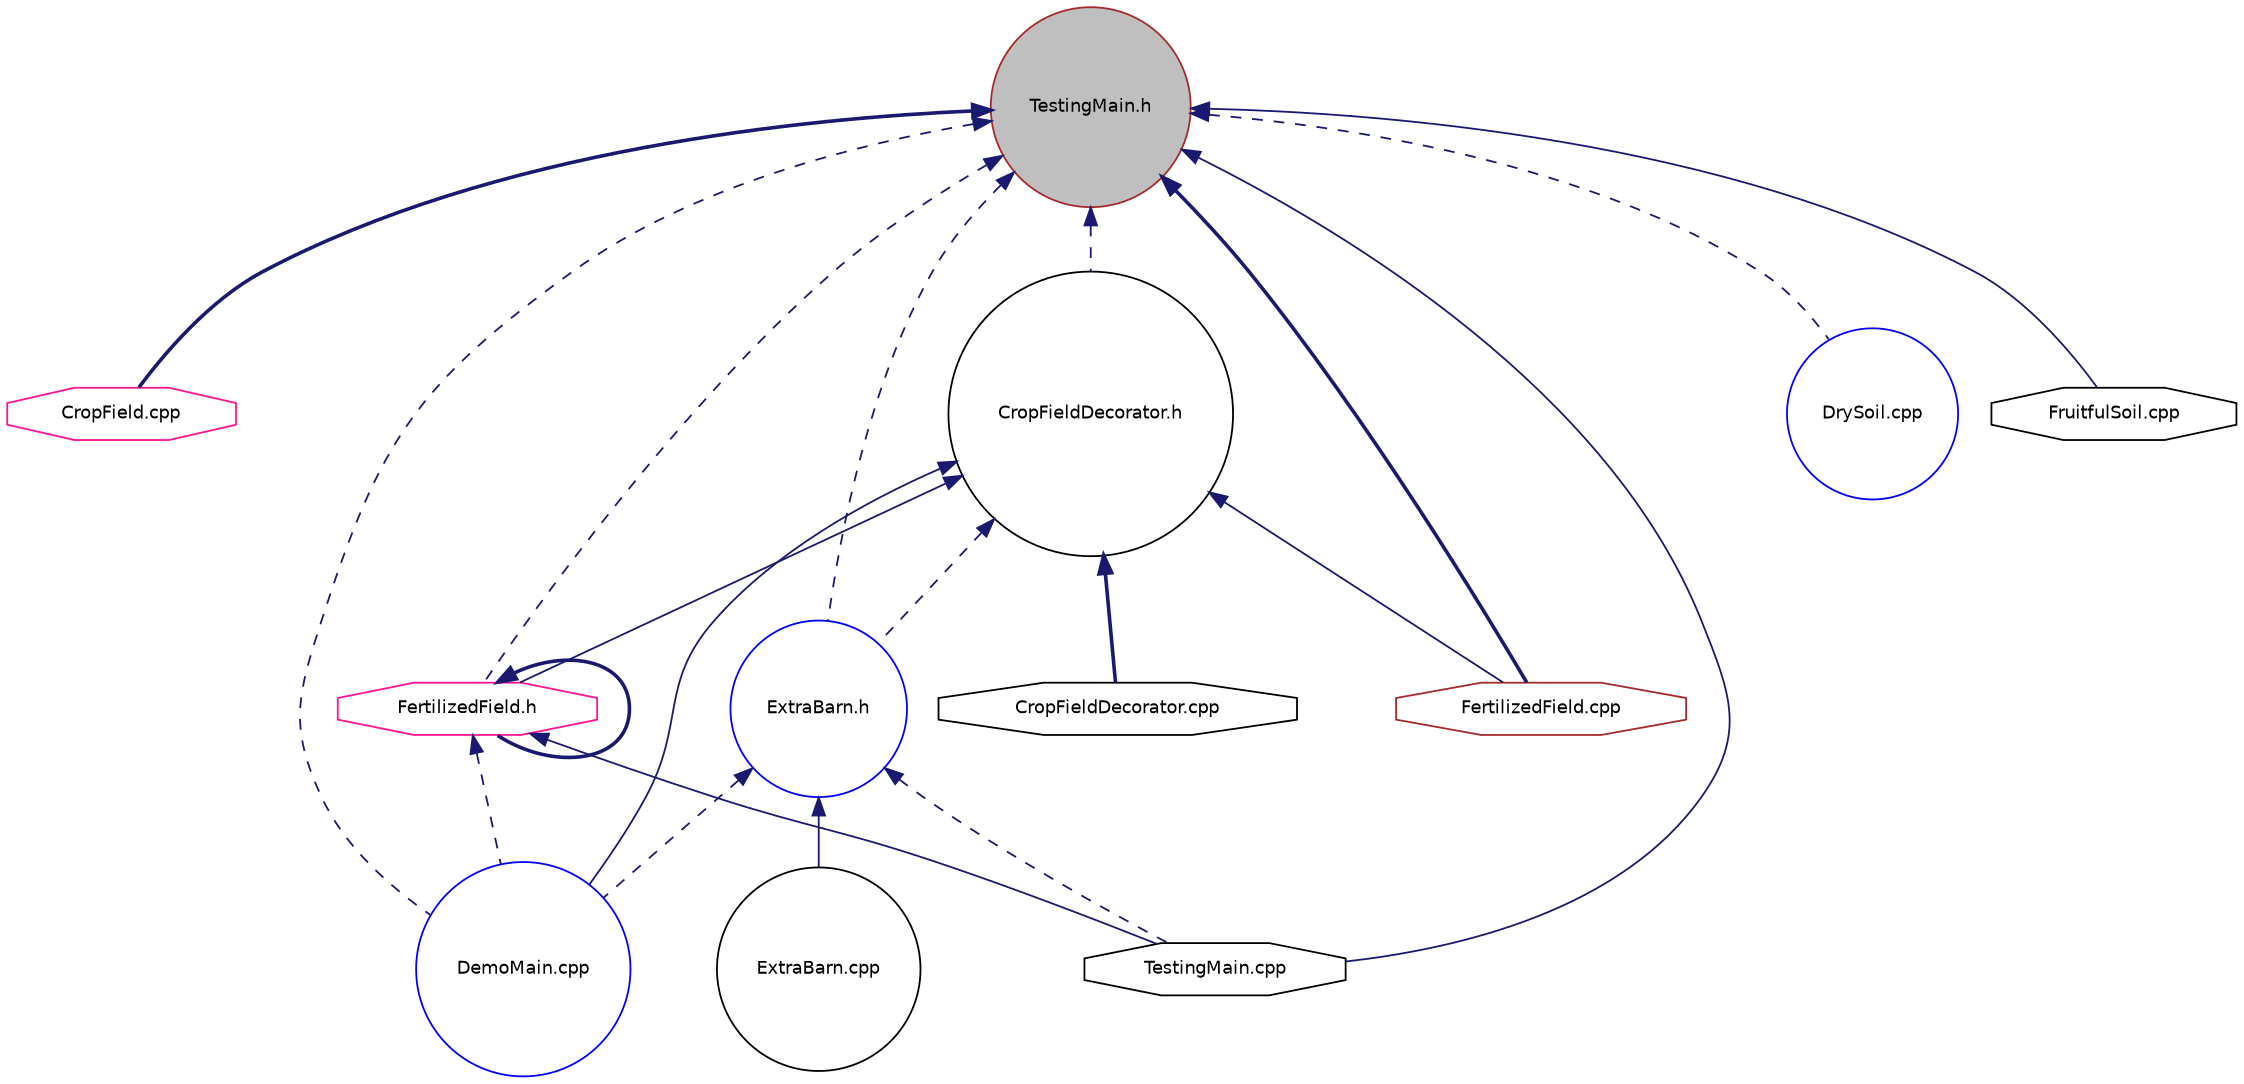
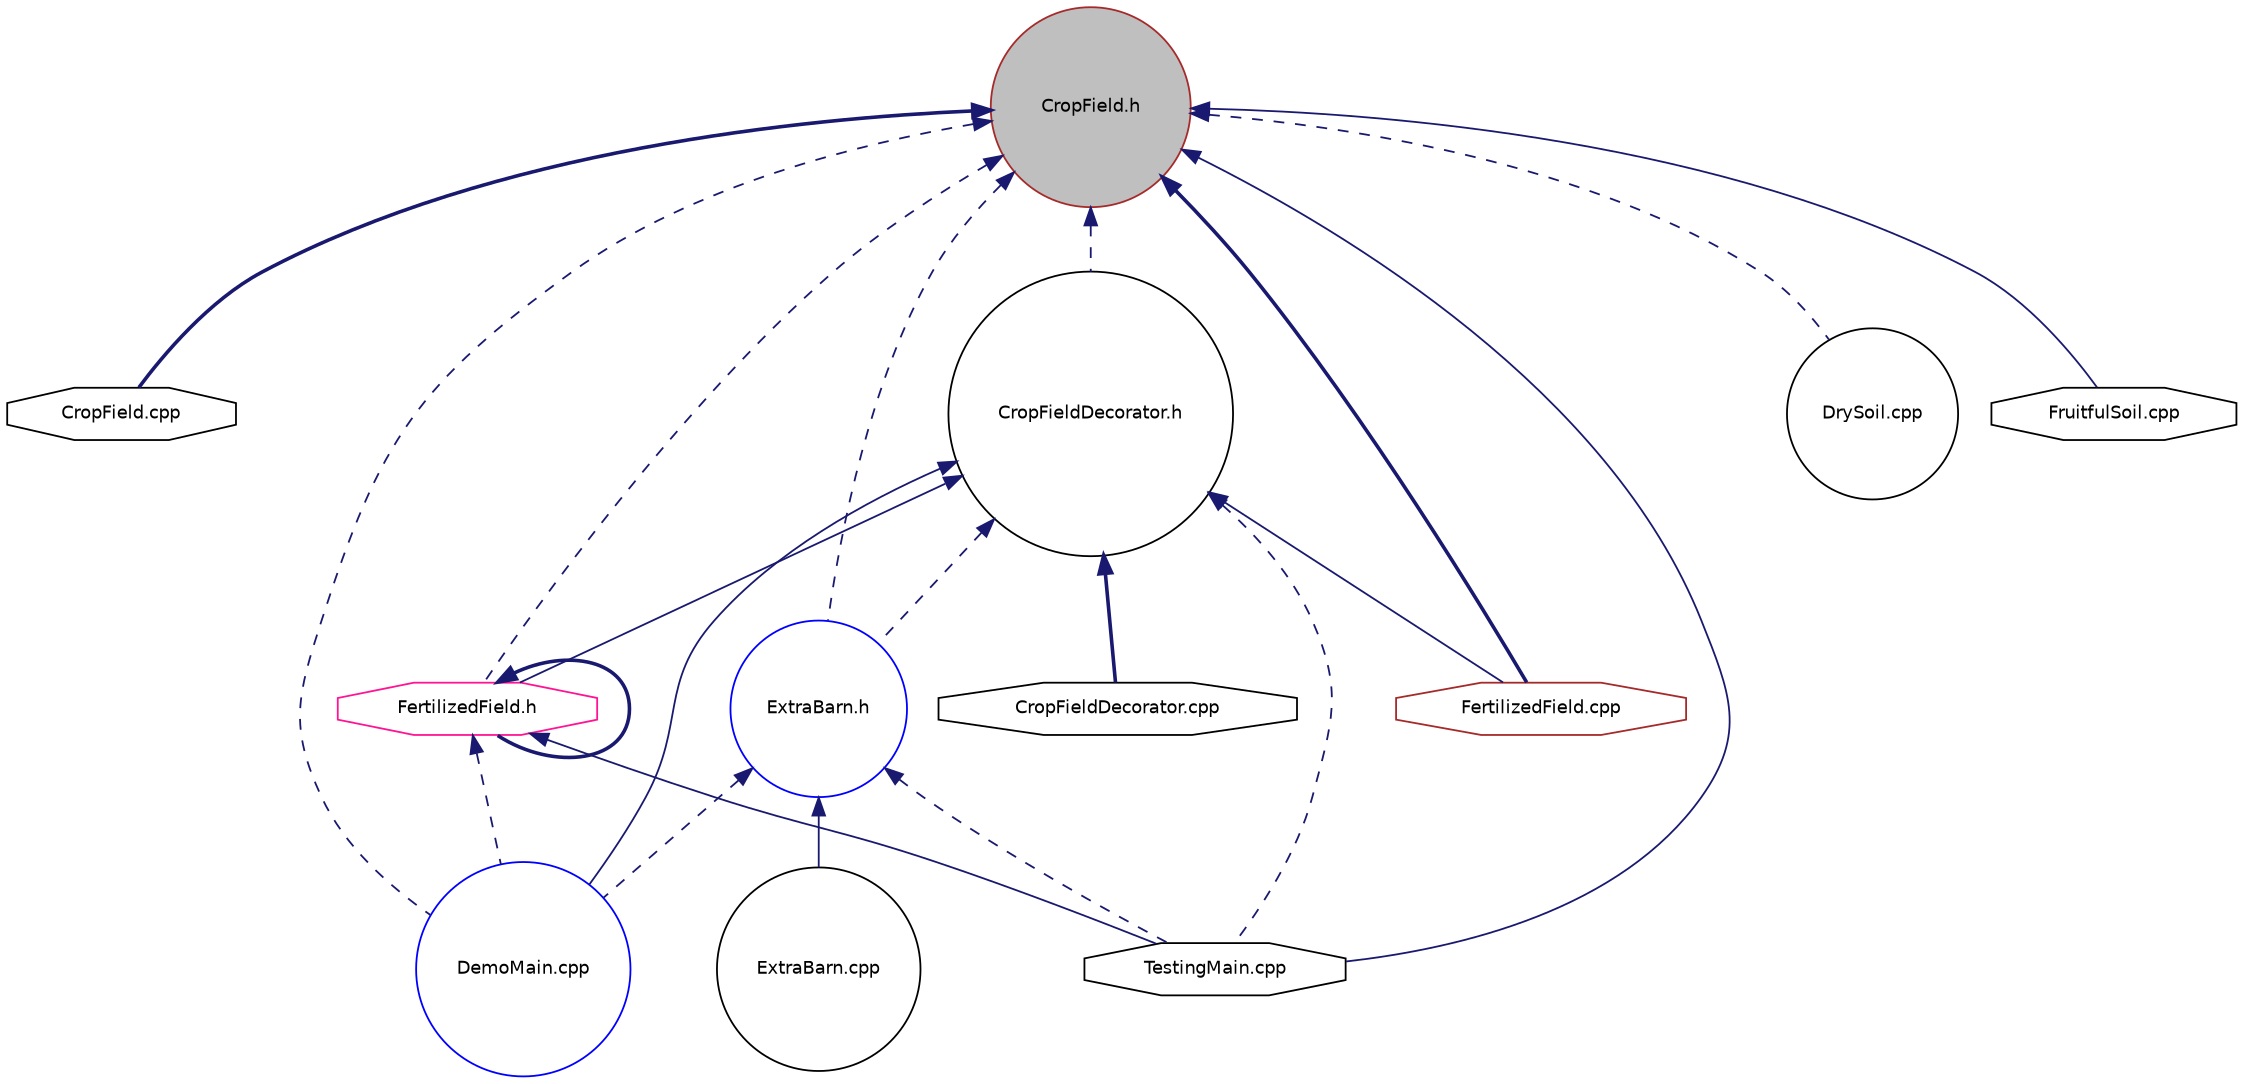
(1091, 107) -> (1091, 107)
(122, 414) -> (122, 414)
(1873, 414) -> (1873, 414)
none -> (1330, 718)
